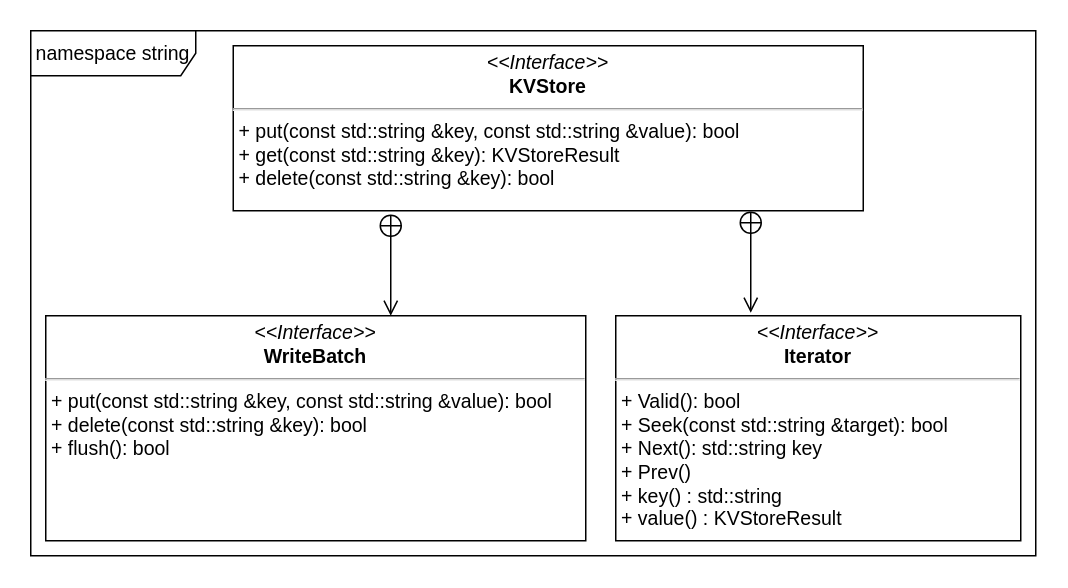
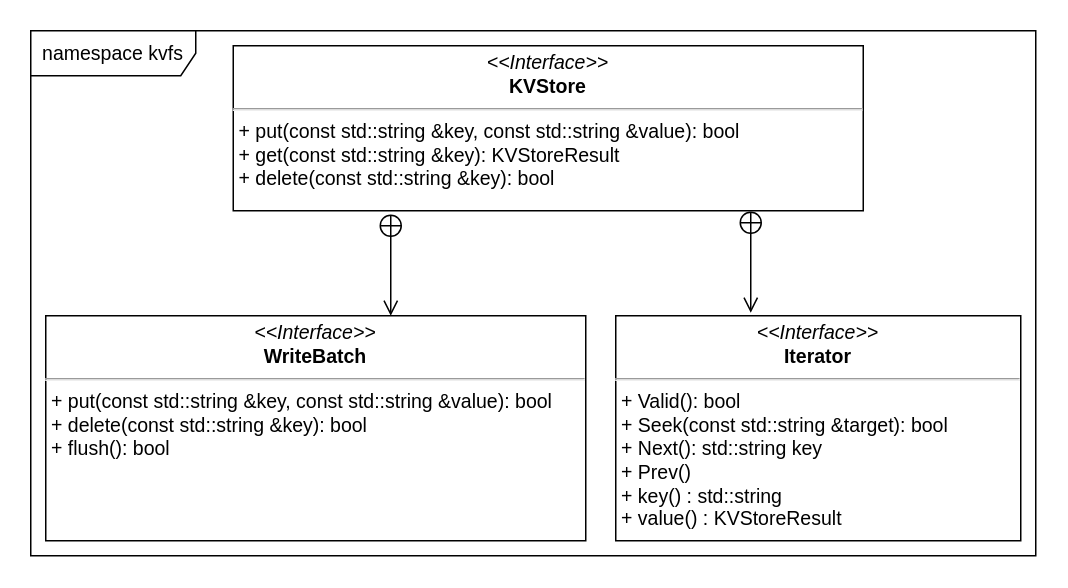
(113, 53) -> (113, 53)
